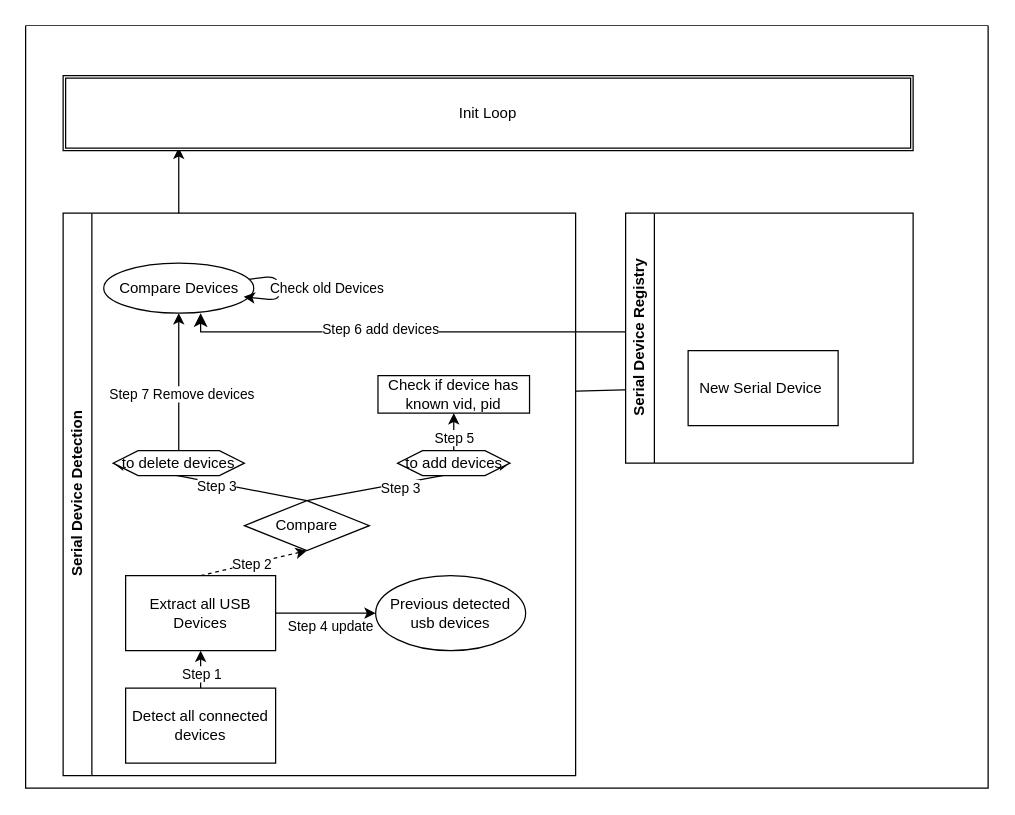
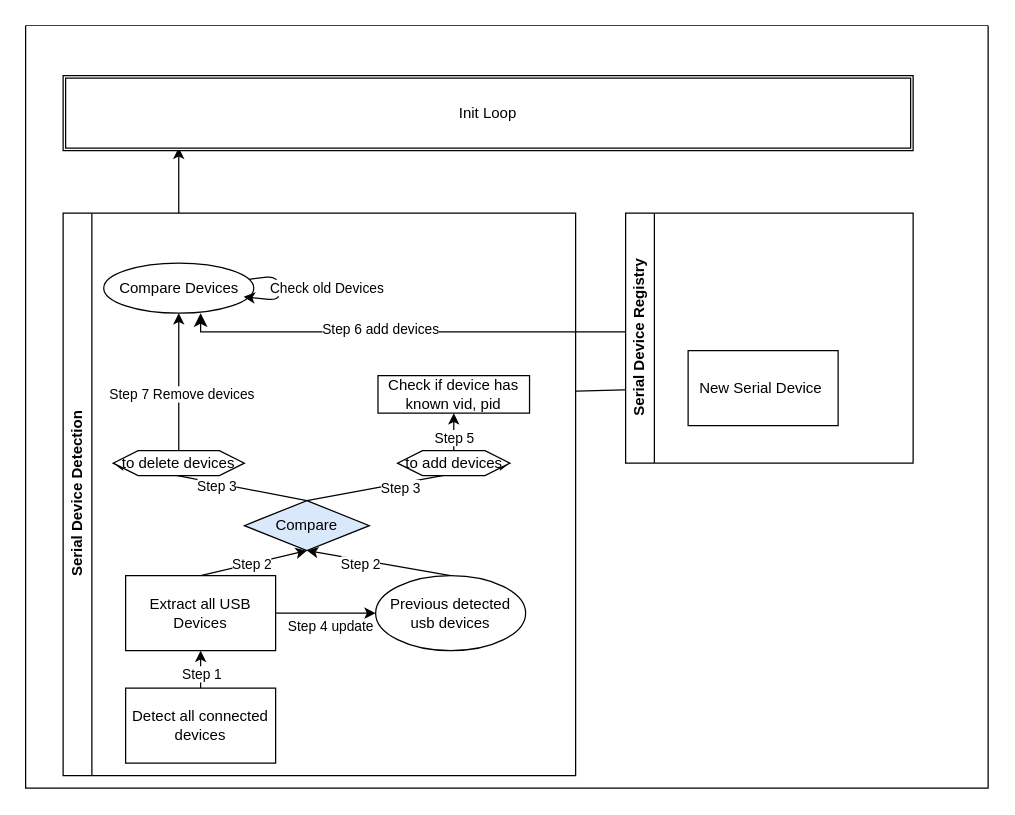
(307, 526) -> (307, 526)
none -> (382, 564)
(216, 572) -> (216, 572)
